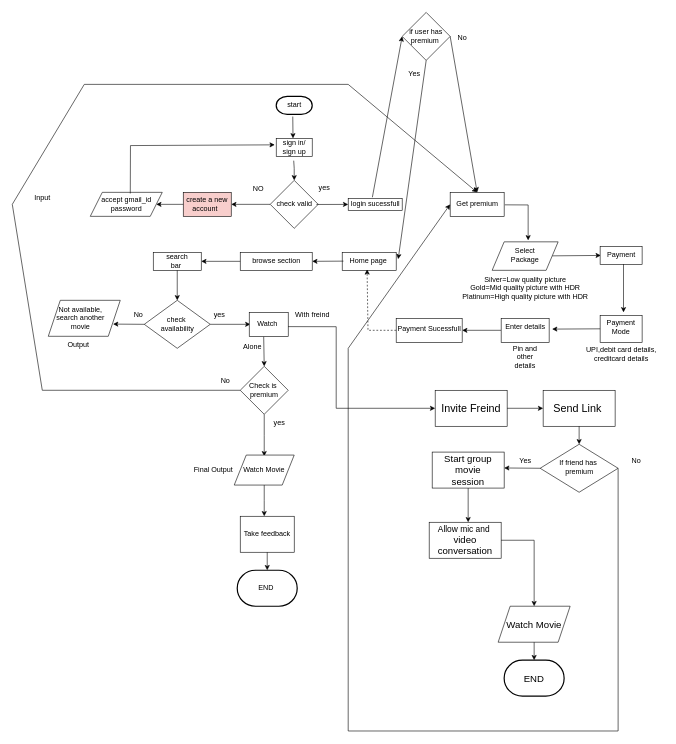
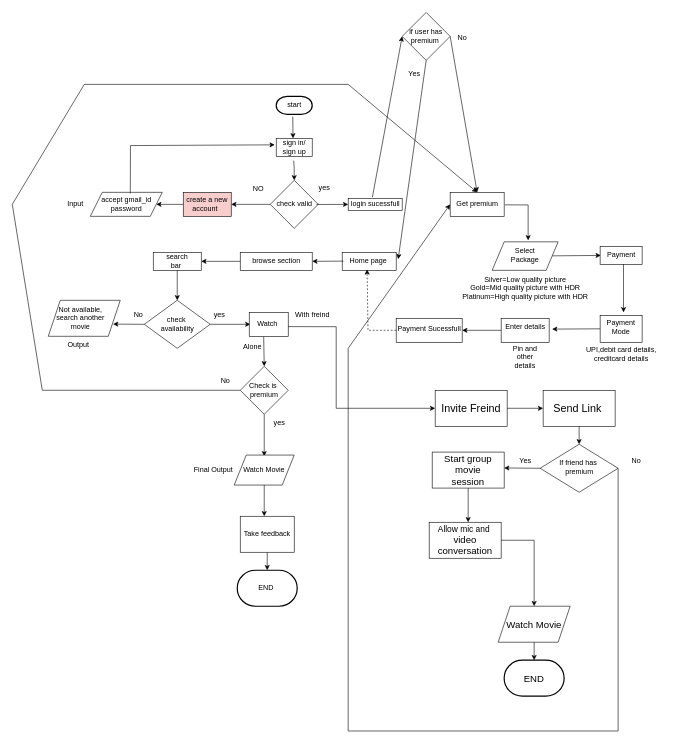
(42, 198) -> (75, 204)
